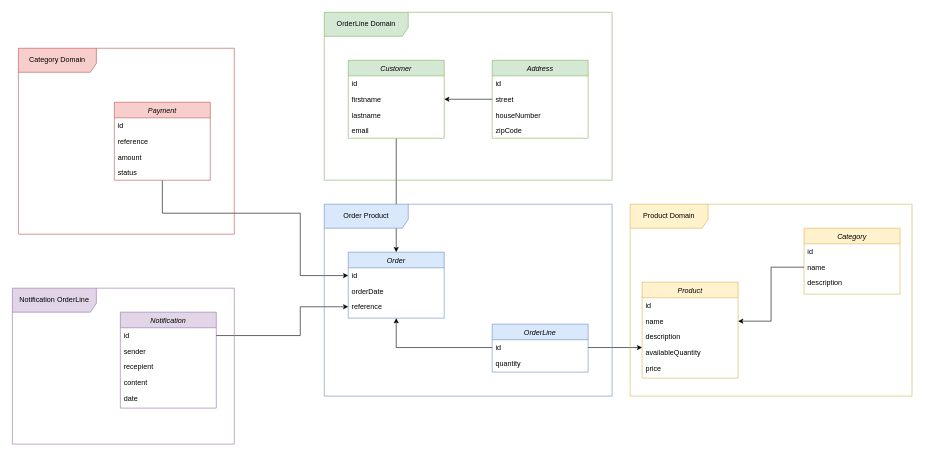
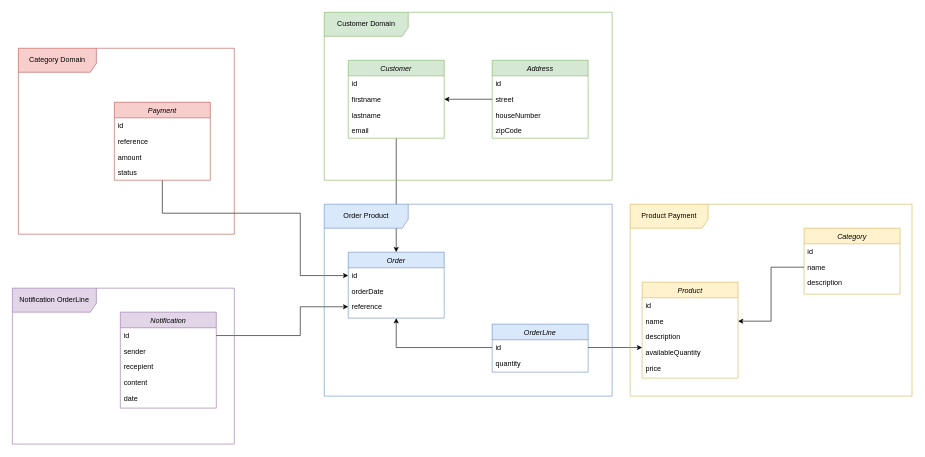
(366, 24) -> (366, 24)
(669, 216) -> (669, 216)
